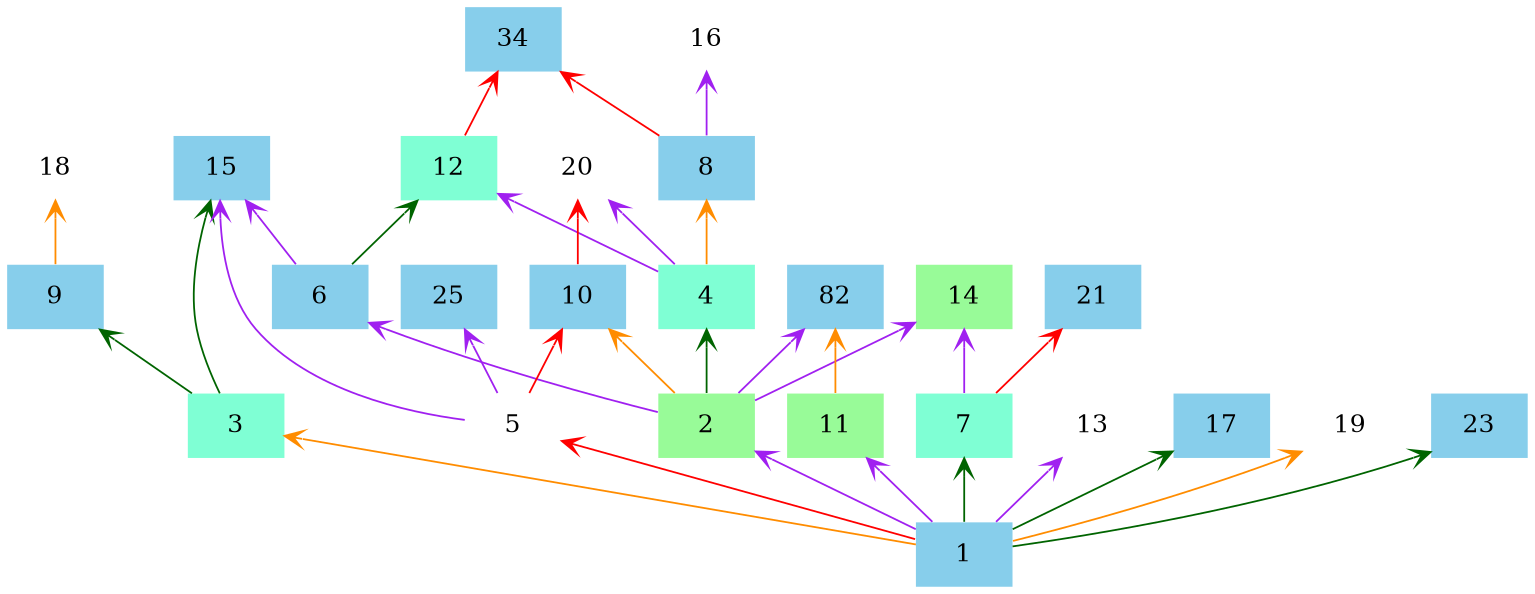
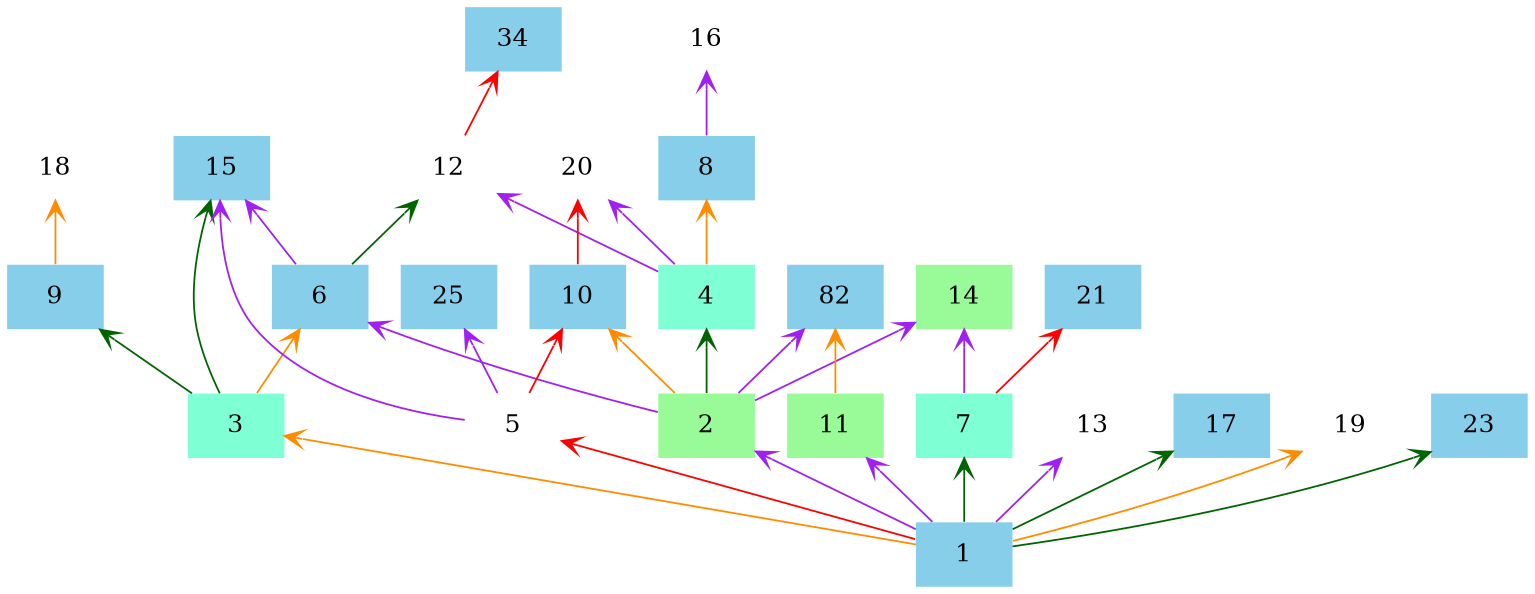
(618, 109) -> none
(449, 168) -> (449, 168)
none -> (273, 369)
